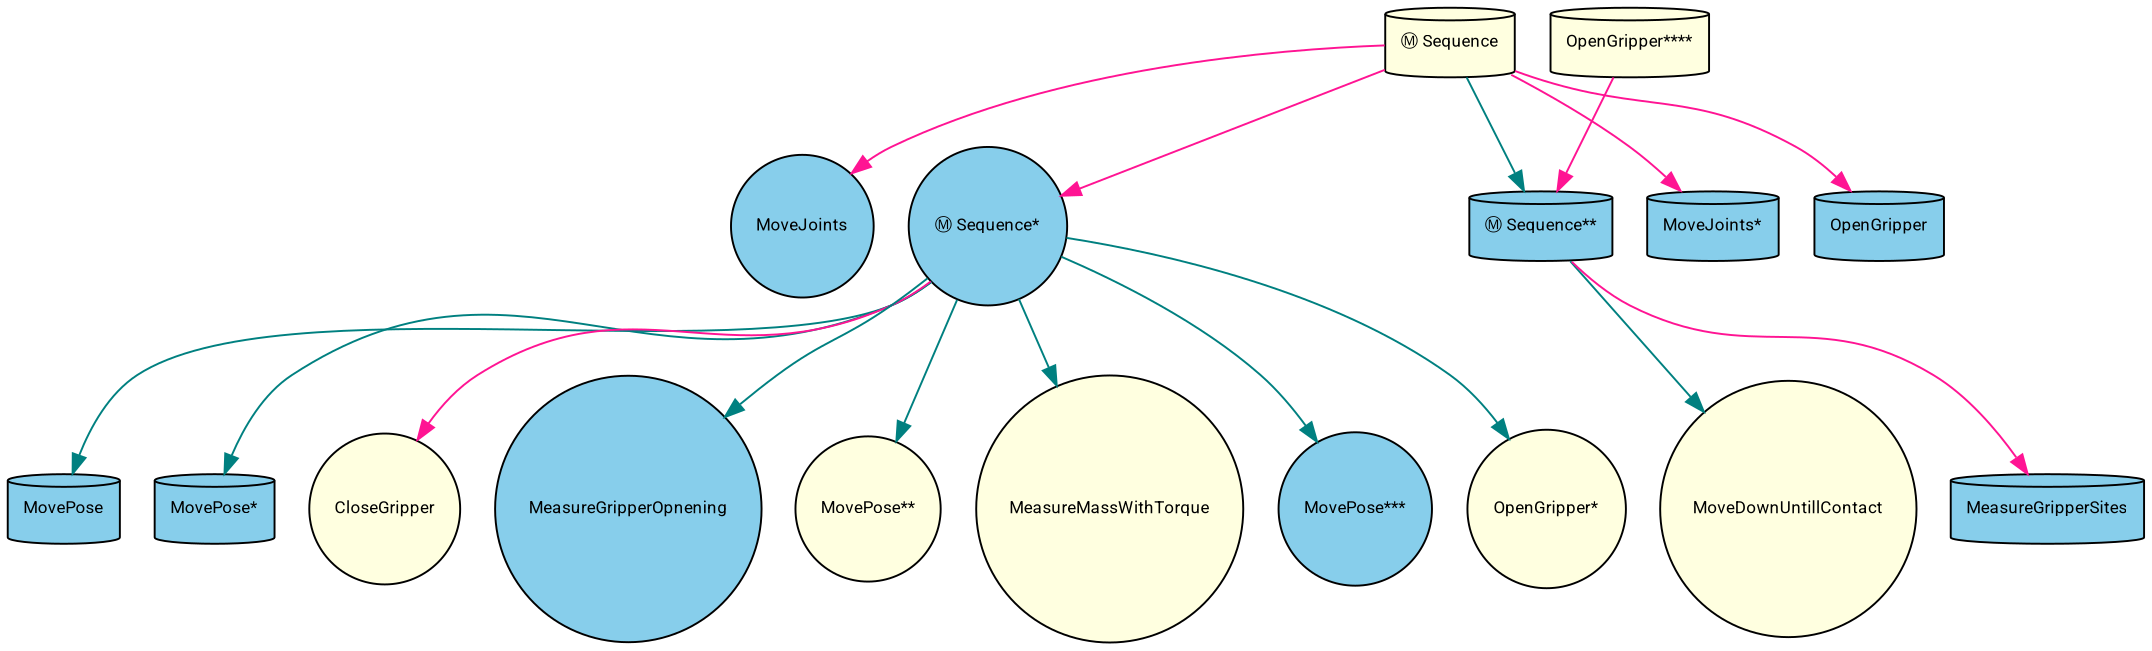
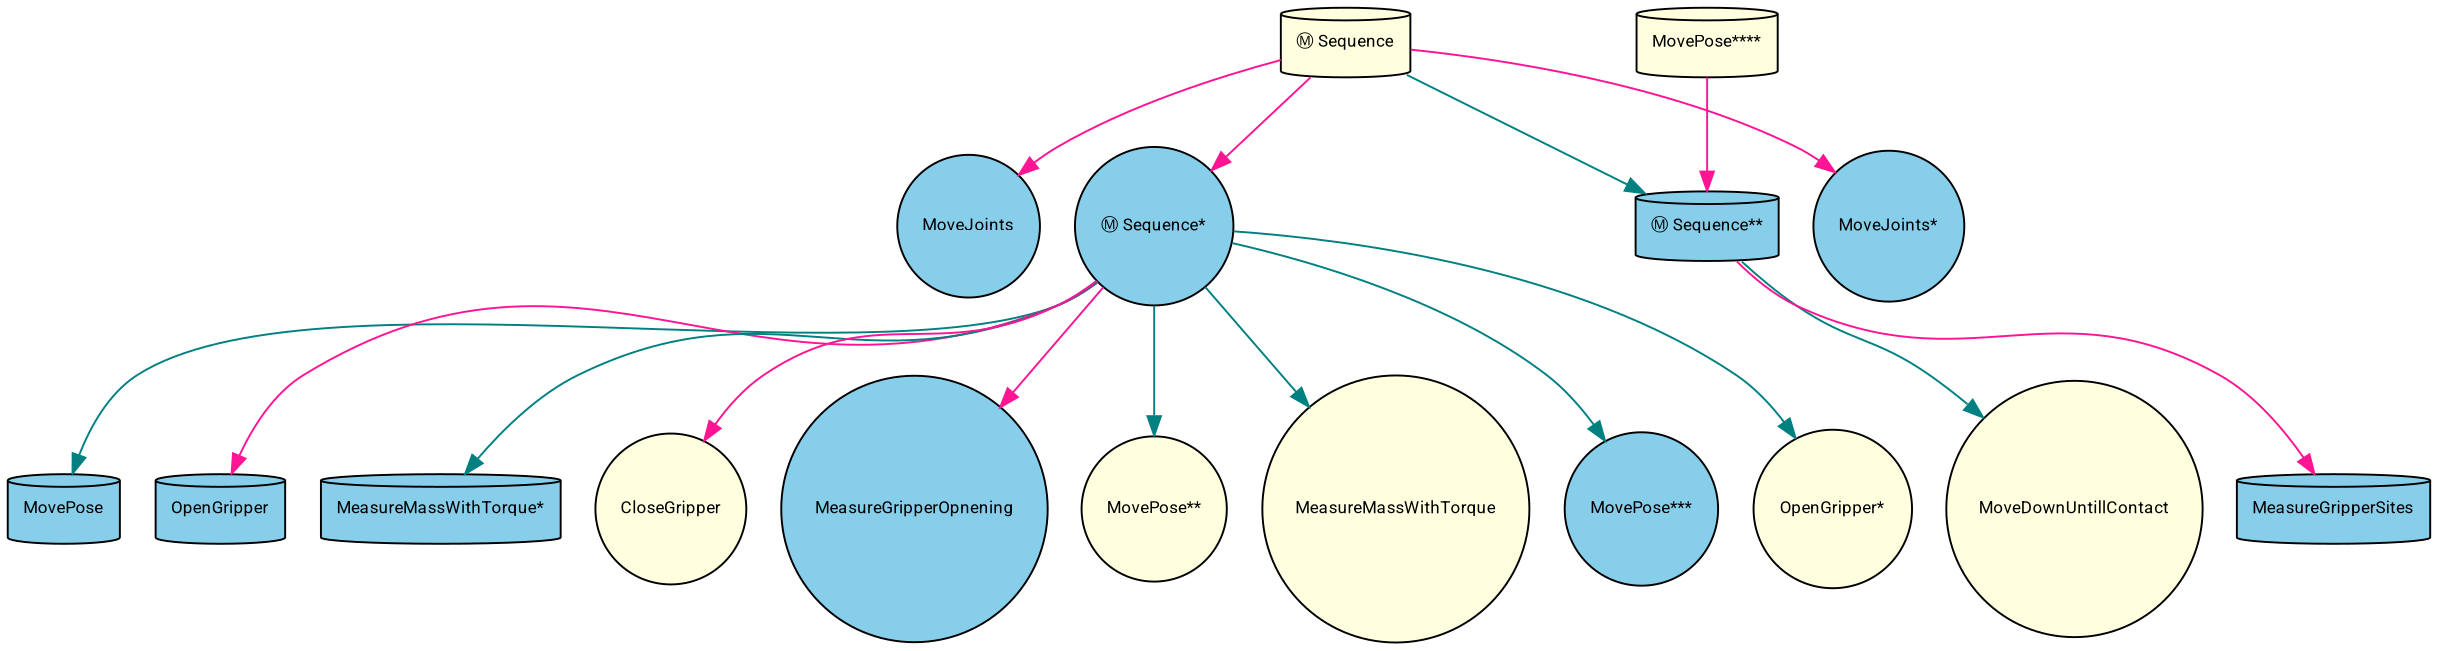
(1630, 43) -> (1707, 43)
(1682, 107) -> (625, 315)
(1713, 226) -> (1889, 226)
(833, 340) -> (1058, 340)
(215, 509) -> (441, 509)
